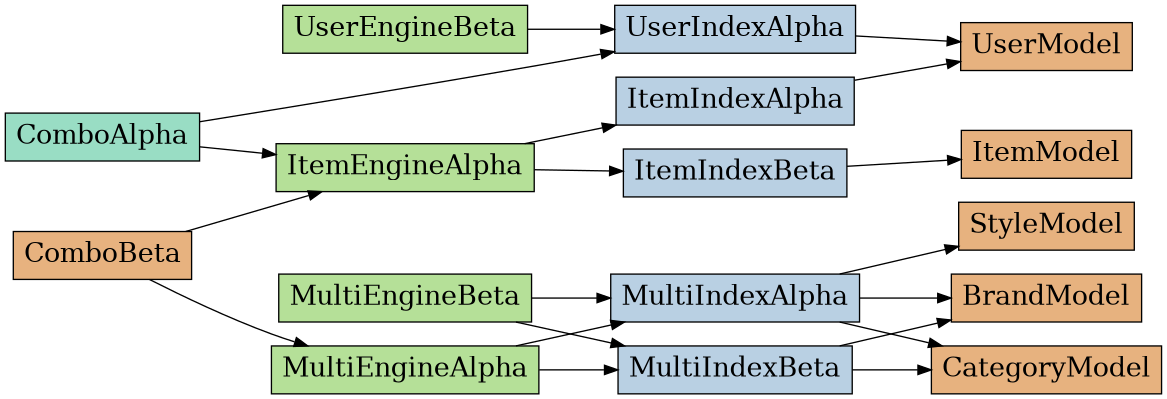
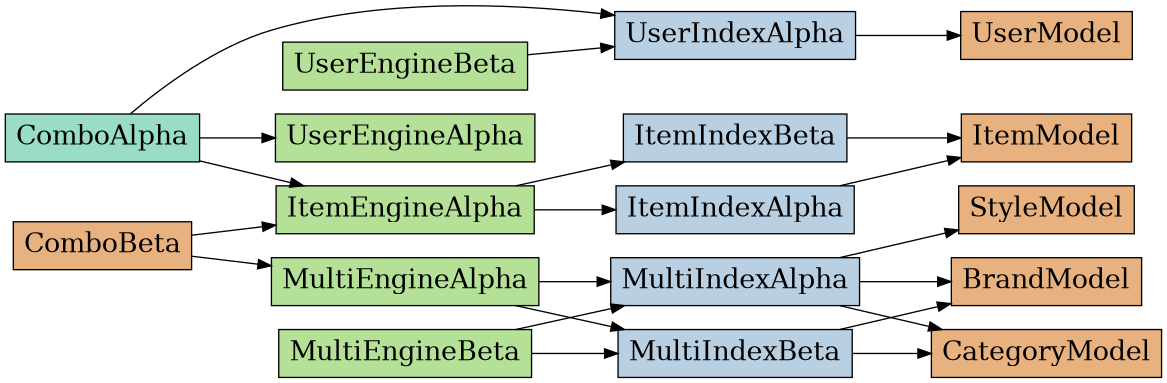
(901, 72) -> (894, 173)
none -> (405, 138)
